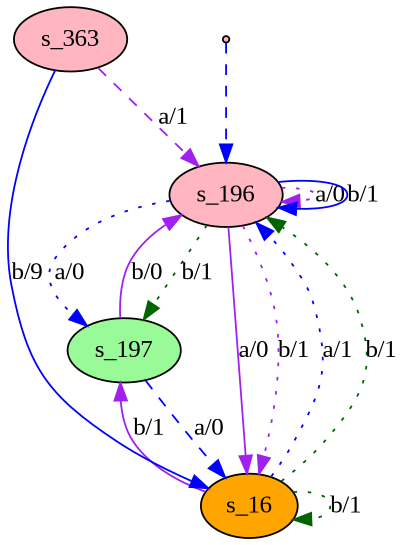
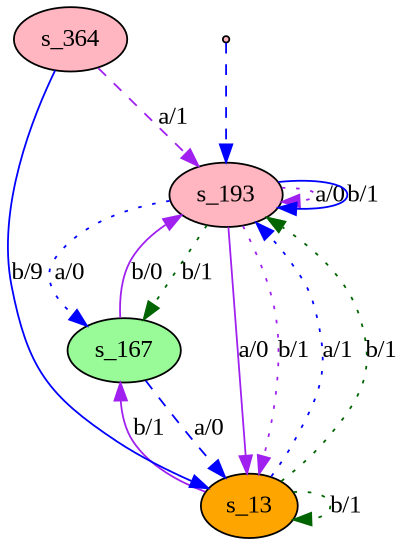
(71, 39) -> (71, 39)
(226, 195) -> (226, 195)
(124, 350) -> (124, 350)
(249, 506) -> (249, 506)
